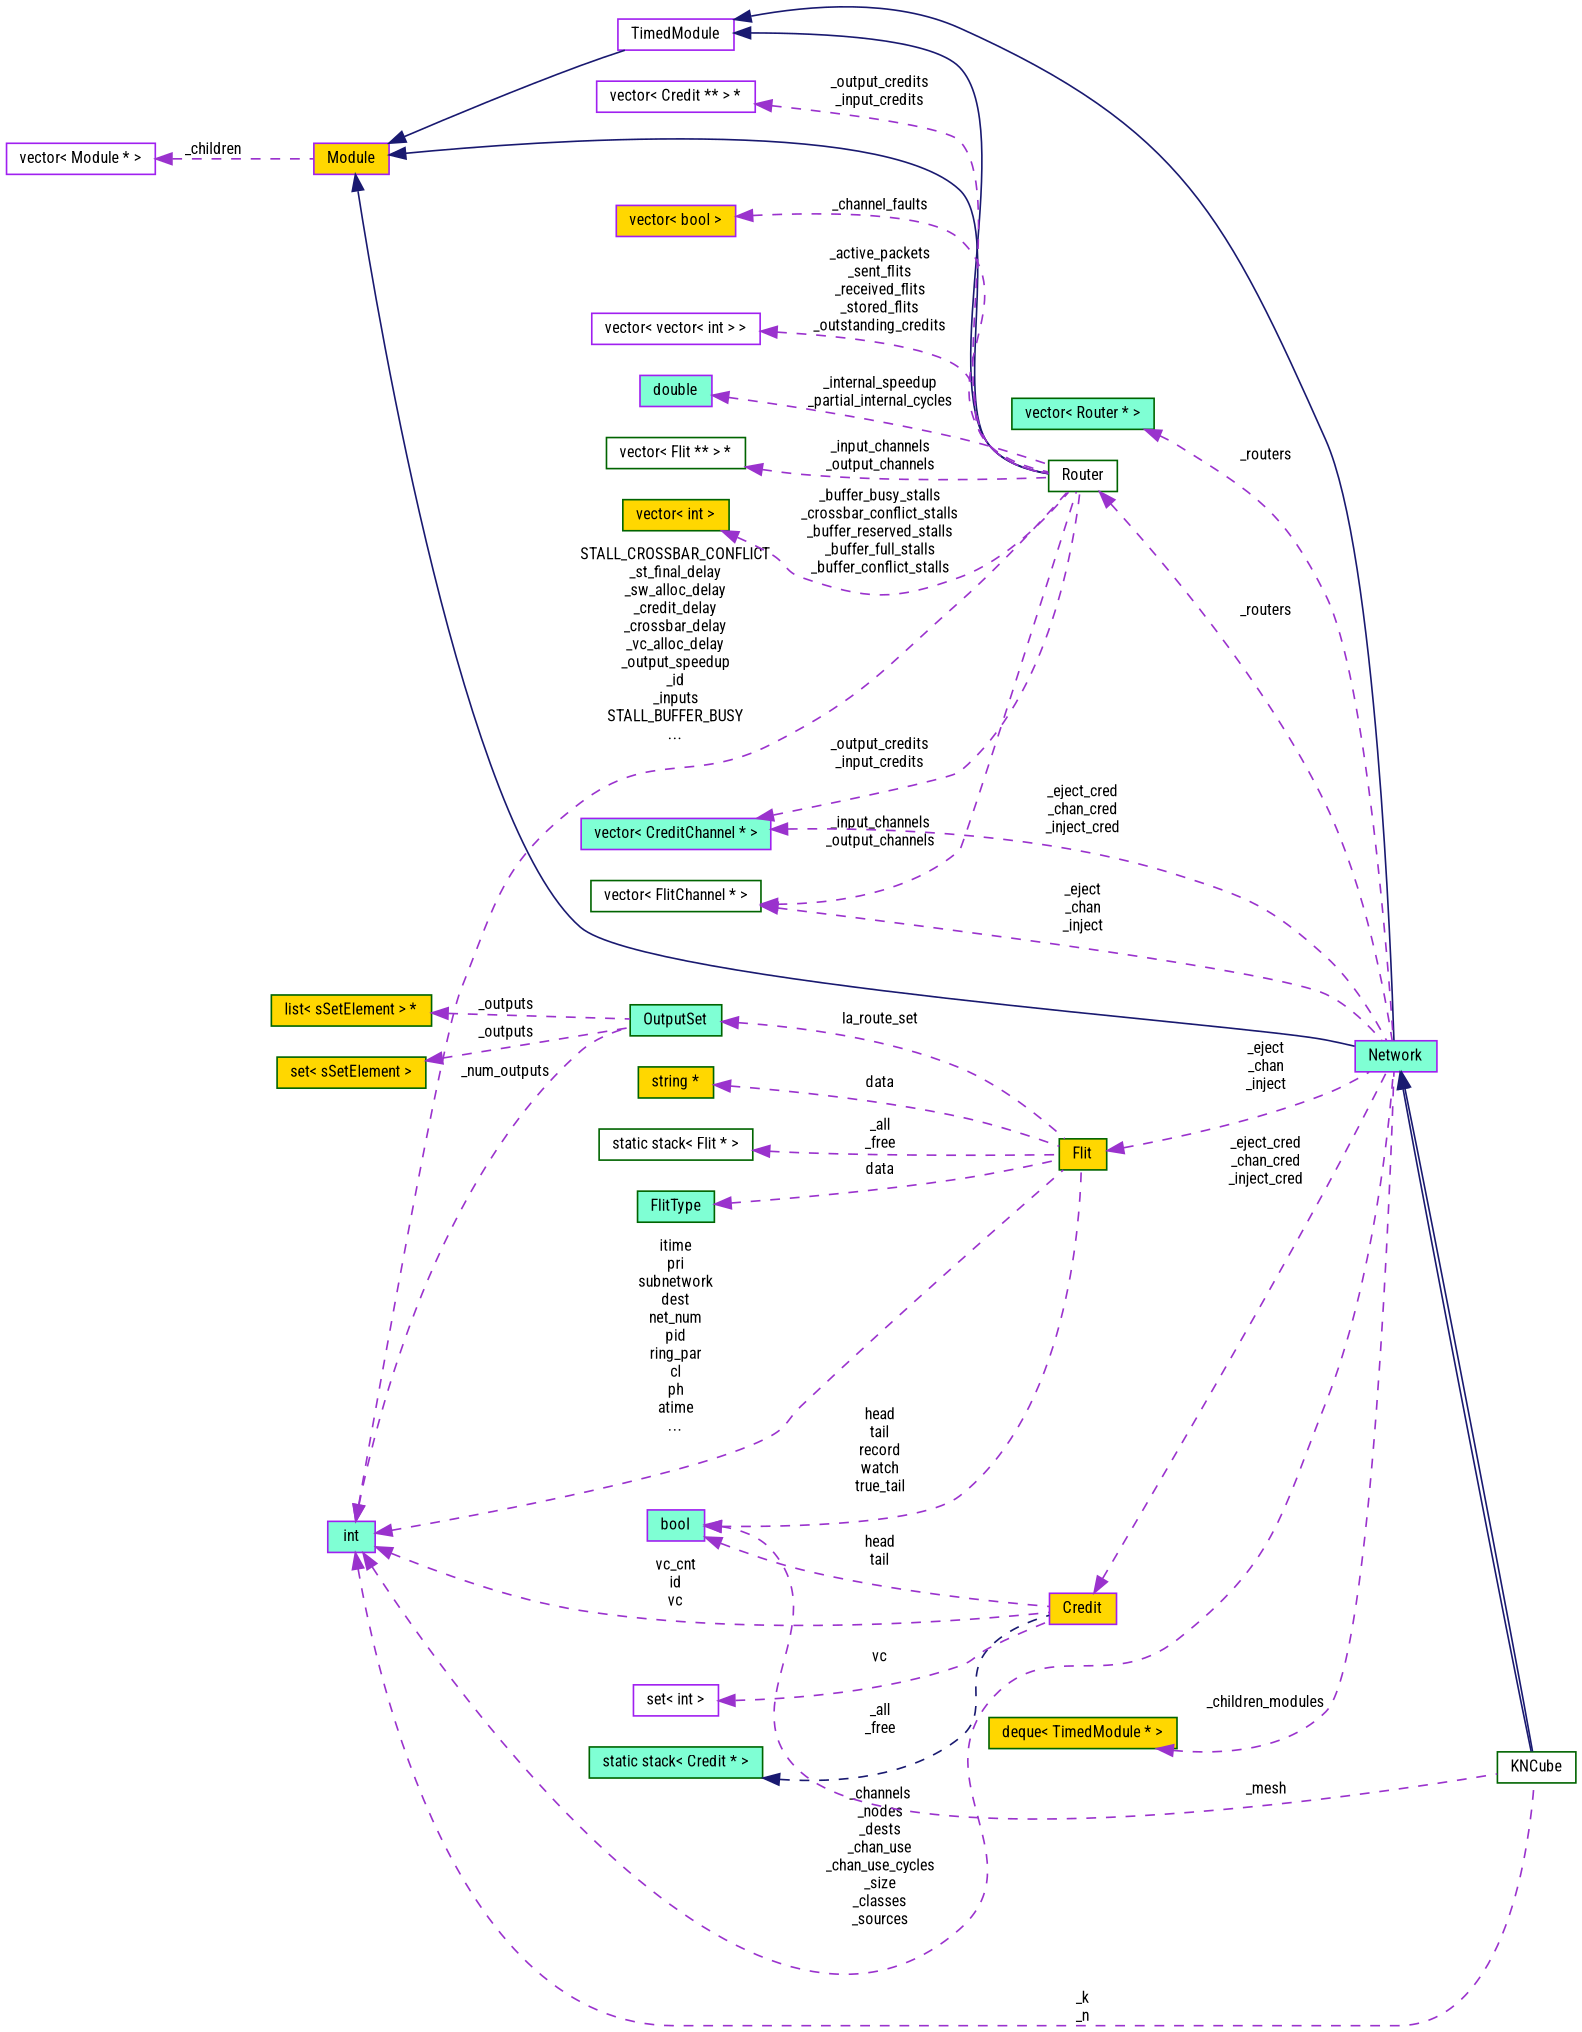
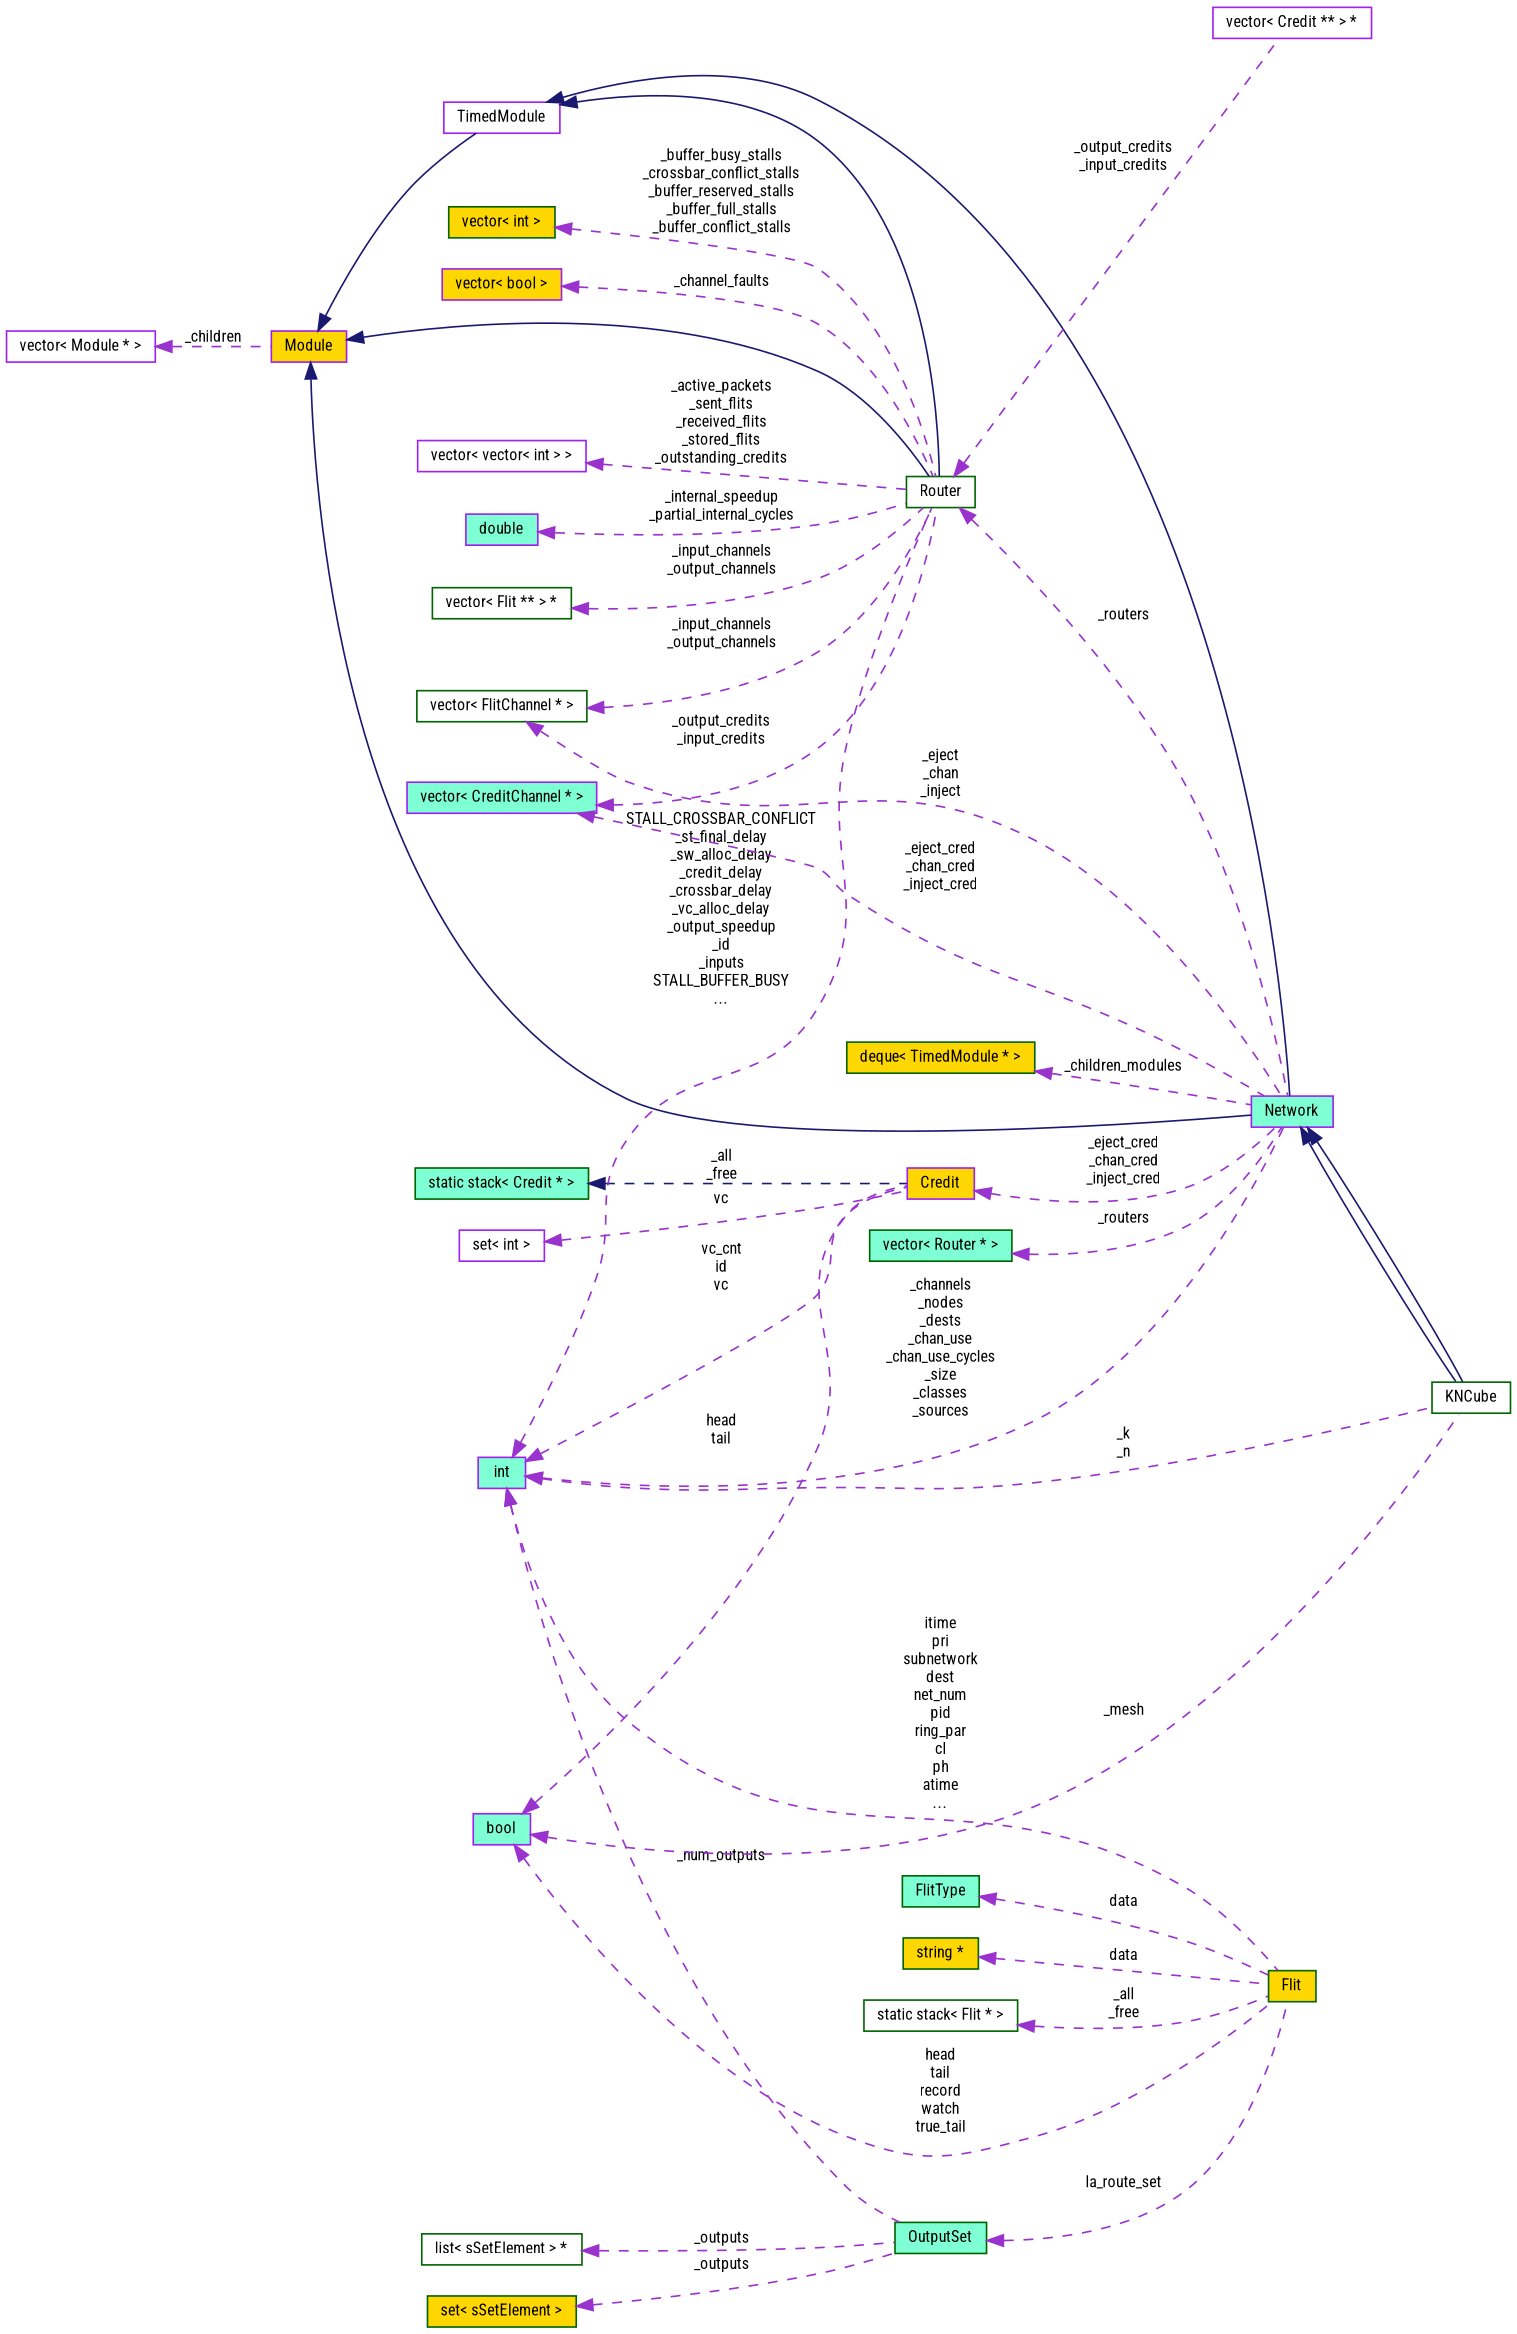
(970, 160) -> (1122, 251)
(351, 1011) -> (502, 2249)
(1249, 1119) -> none
